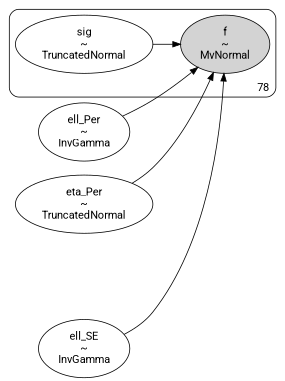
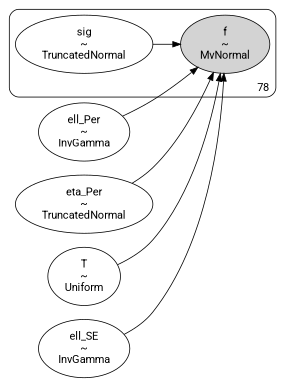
none -> (84, 276)
